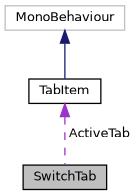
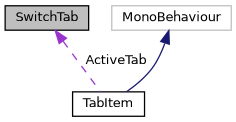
(65, 141) -> (82, 66)
